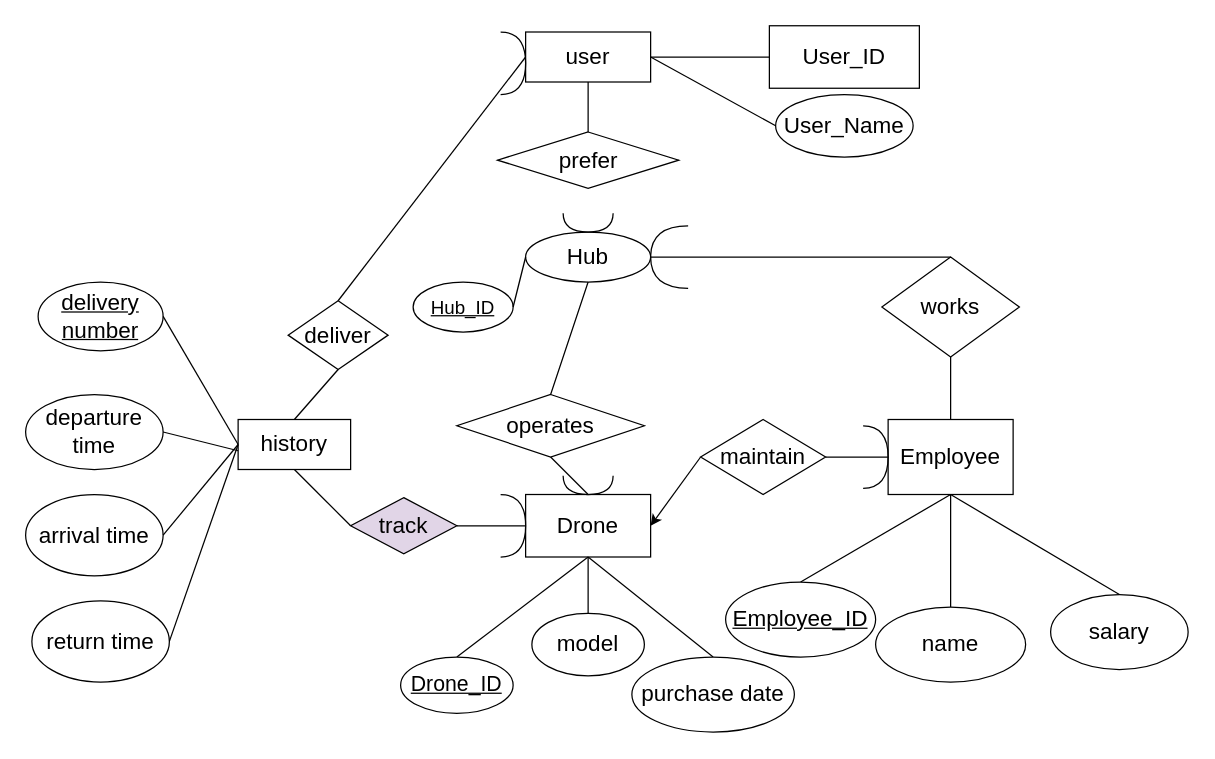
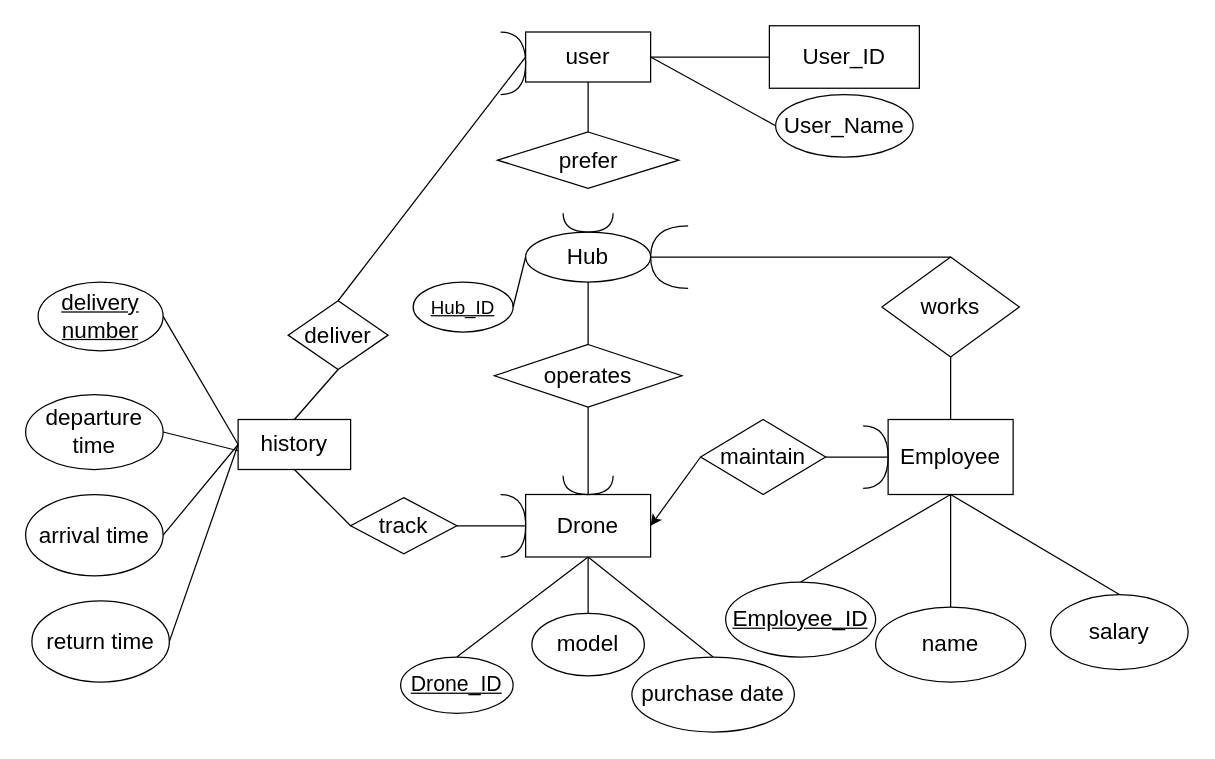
(551, 426) -> (588, 376)
(404, 526) -> (404, 526)
